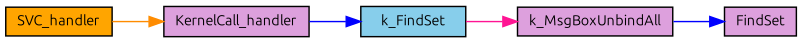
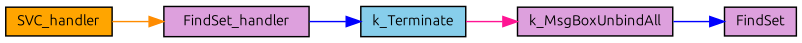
(236, 22) -> (236, 22)
(413, 22) -> (413, 22)
